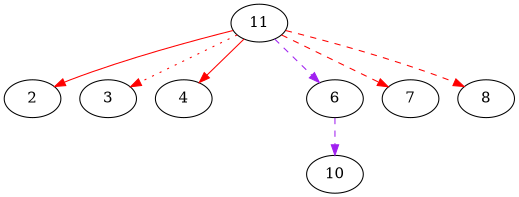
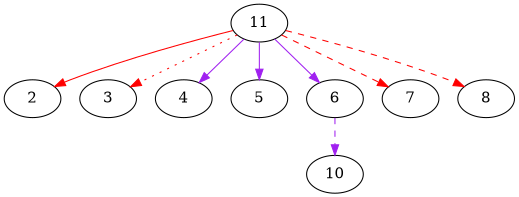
(225, 57) -> (225, 57)
(293, 57) -> (293, 57)
none -> (259, 99)
